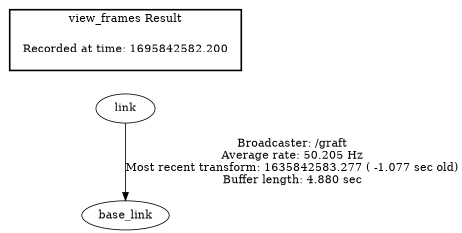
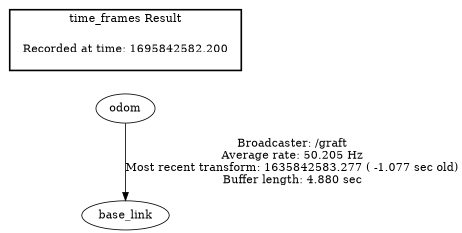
(126, 19) -> (126, 19)
(126, 109) -> (126, 109)
